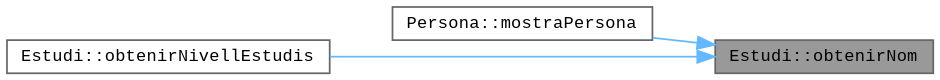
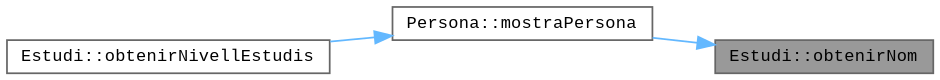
(514, 57) -> (352, 39)
